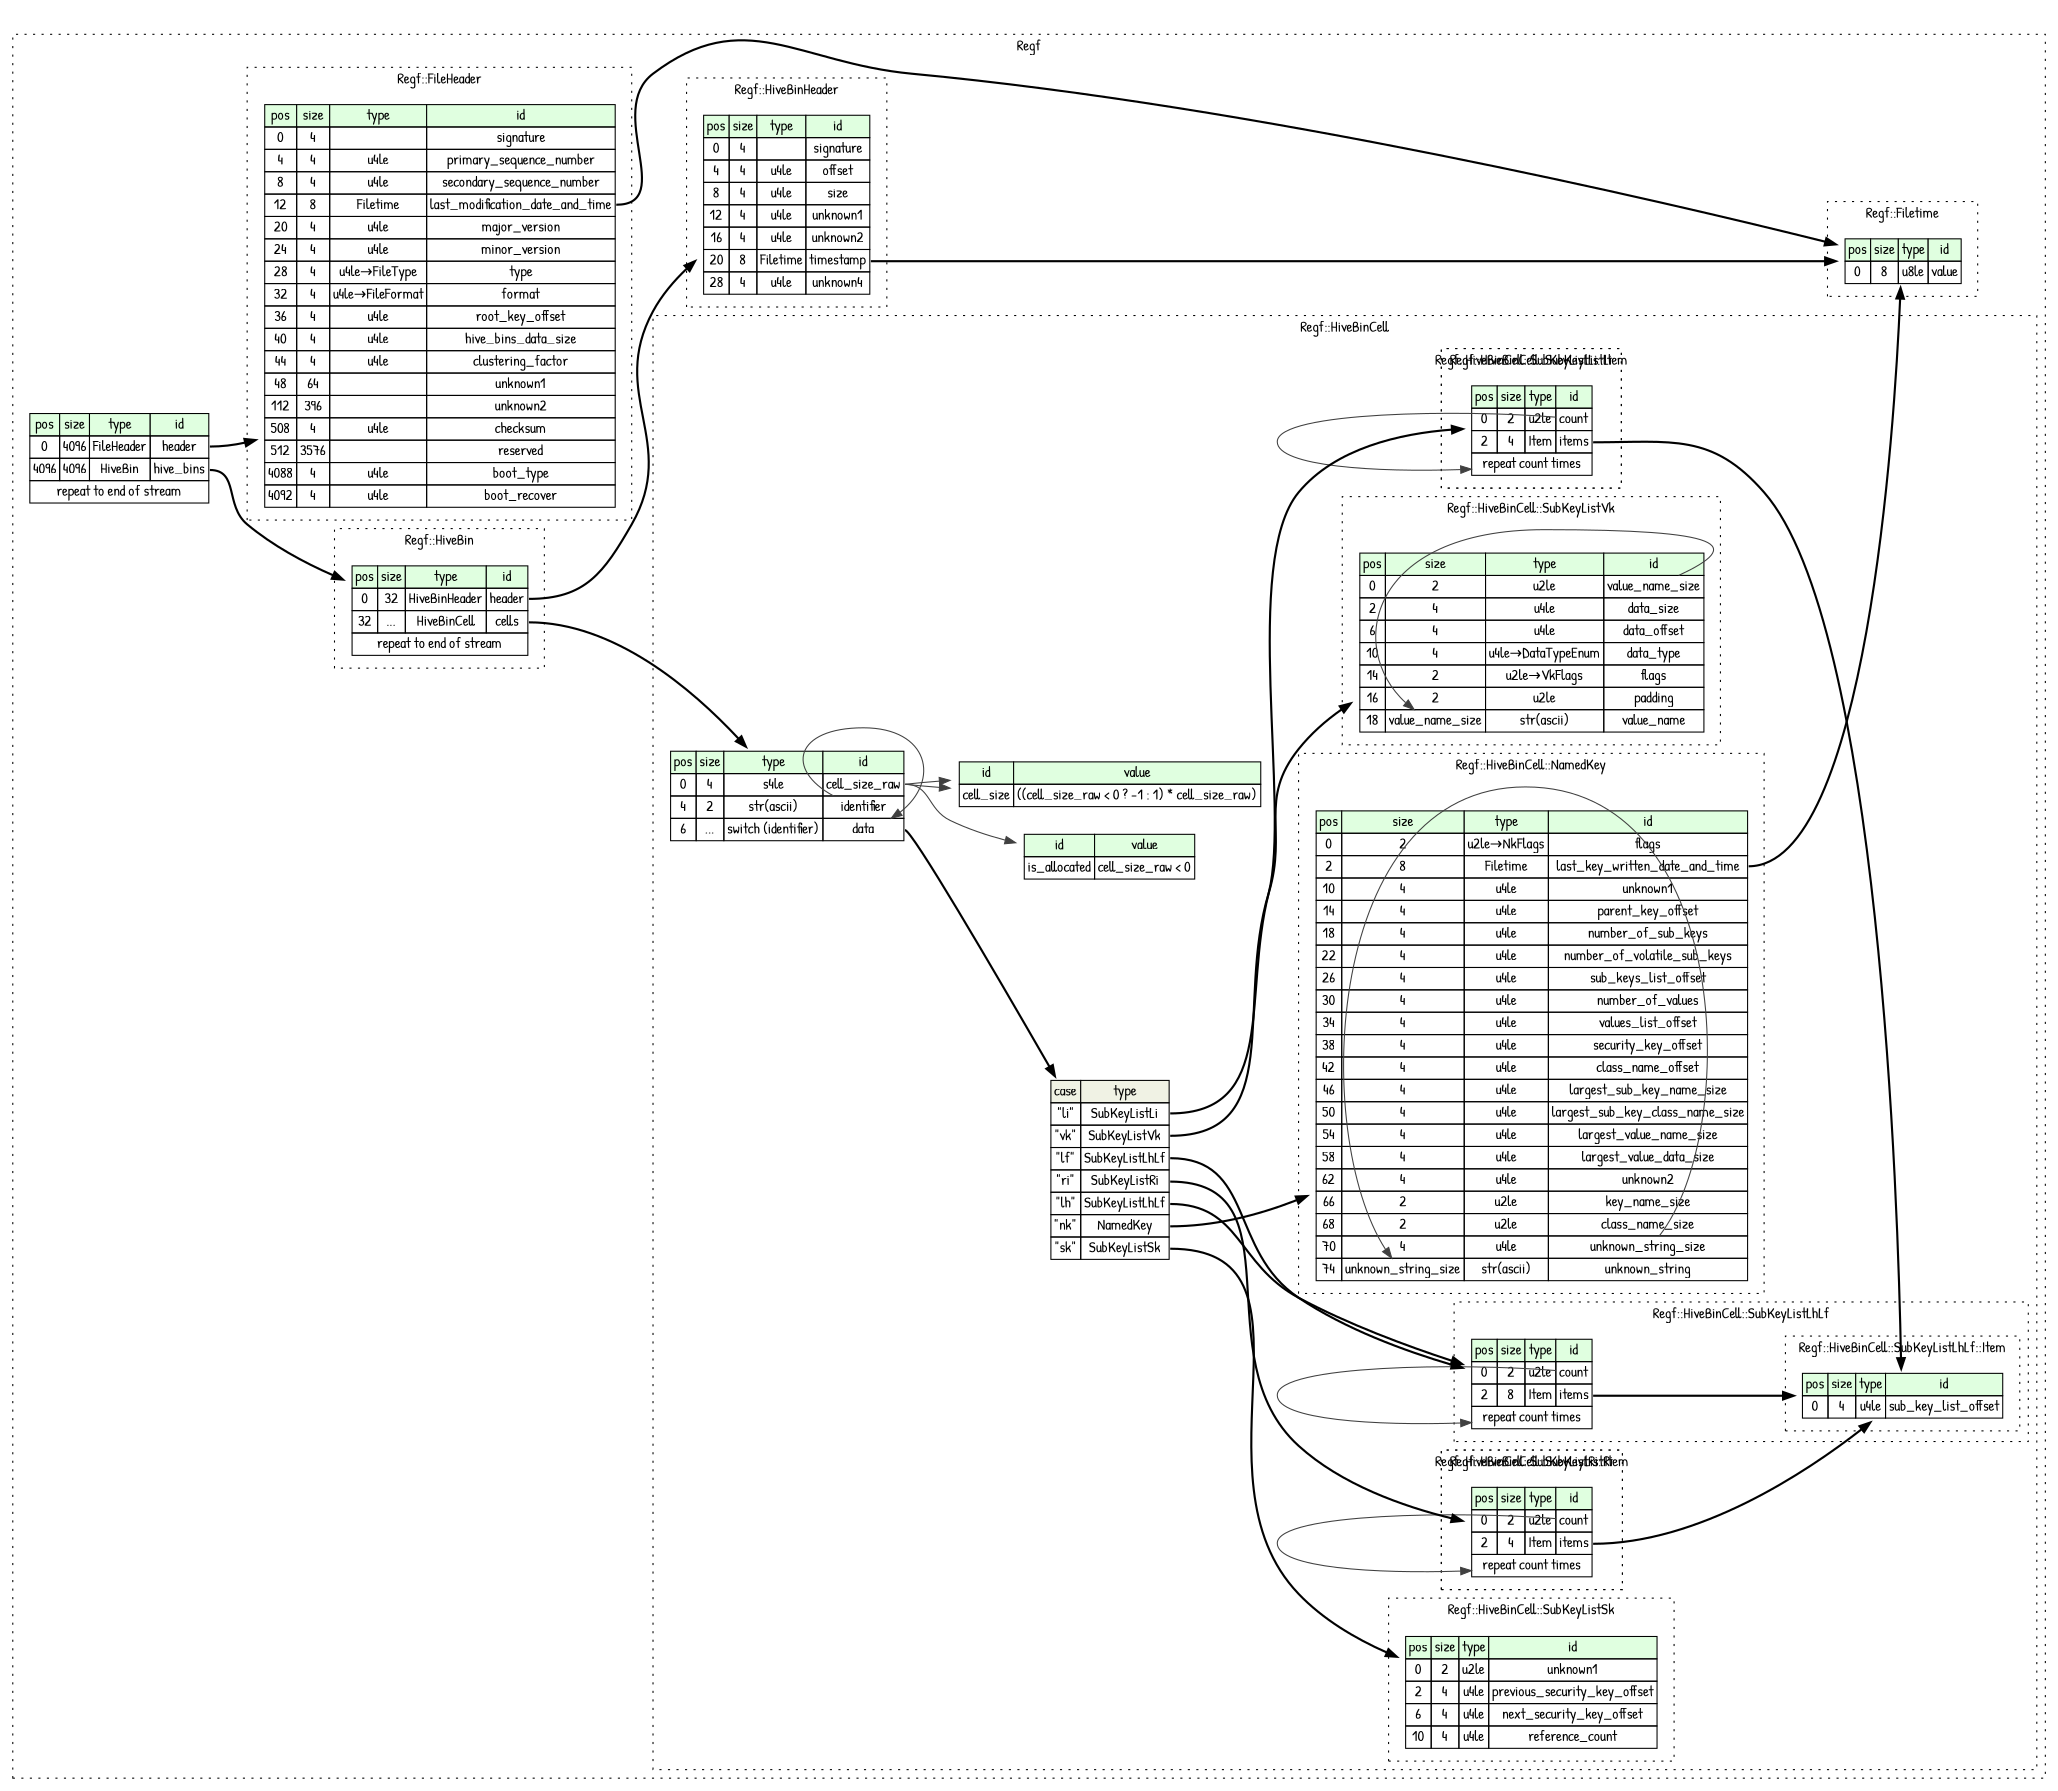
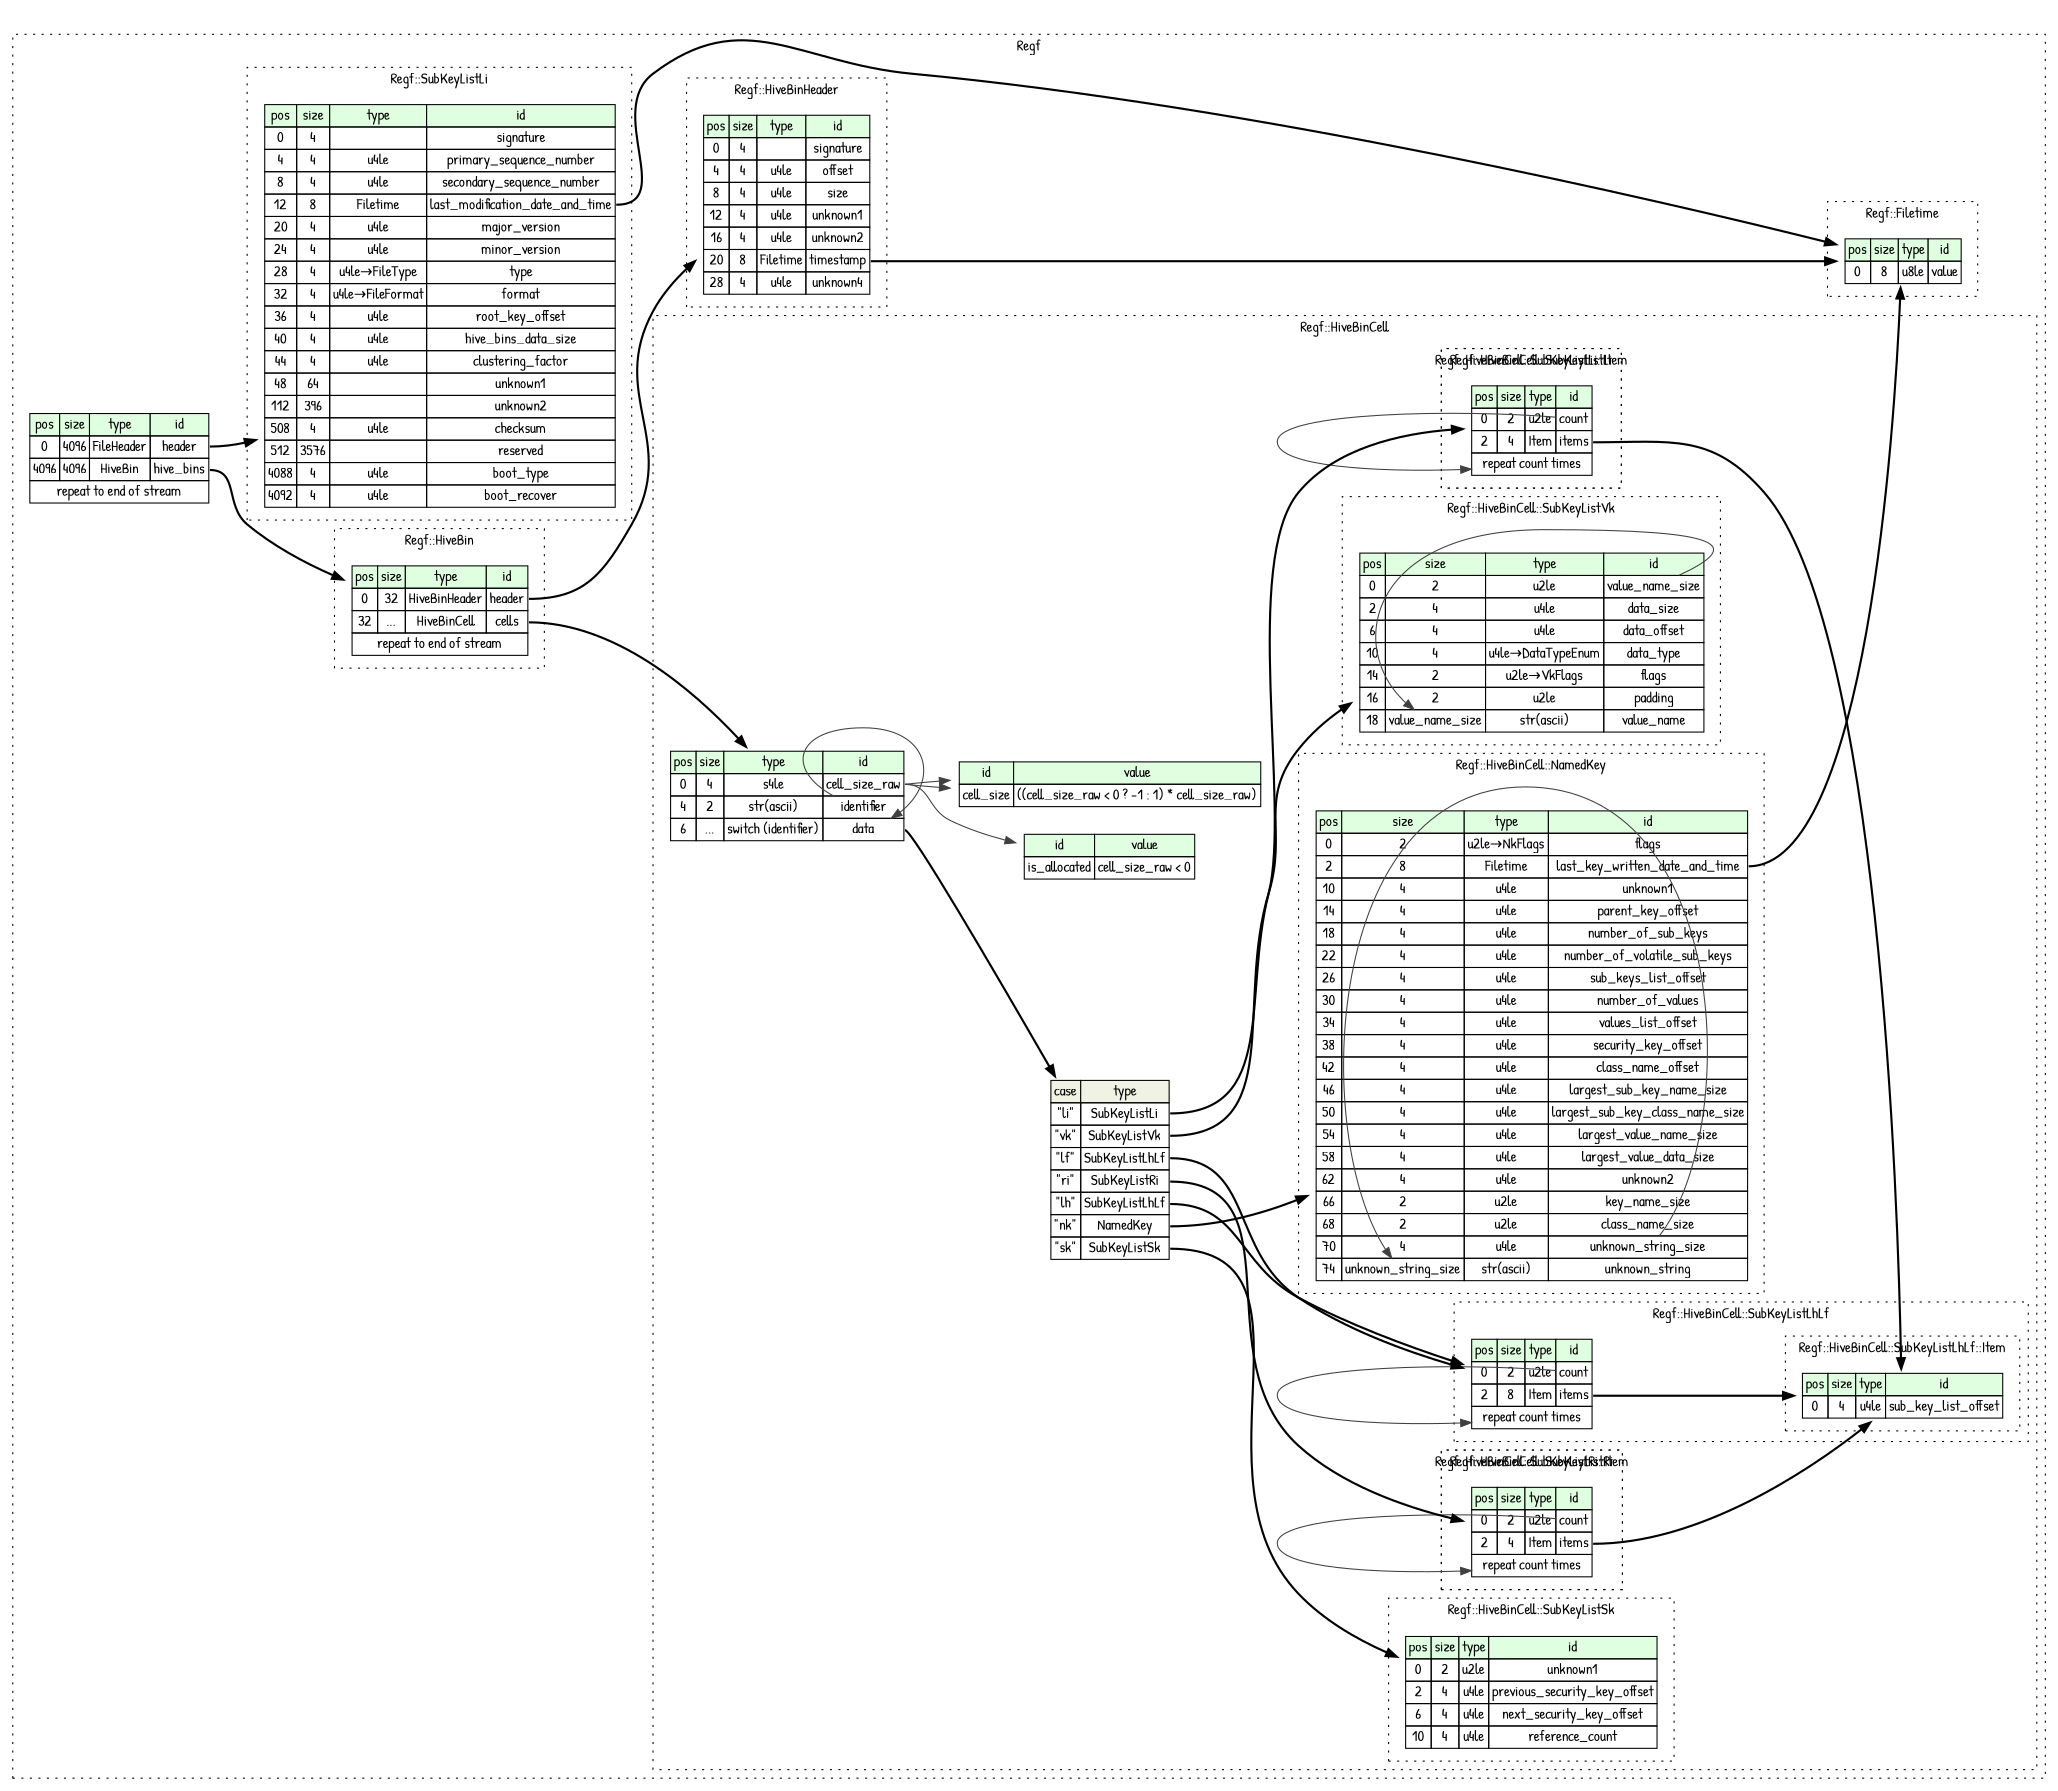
(439, 80) -> (439, 80)
